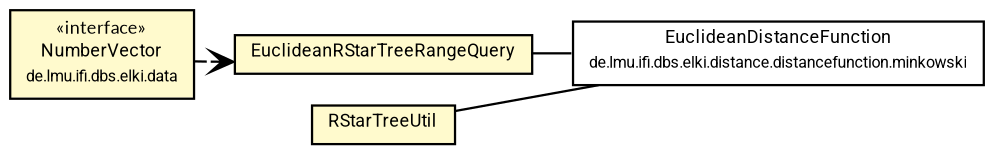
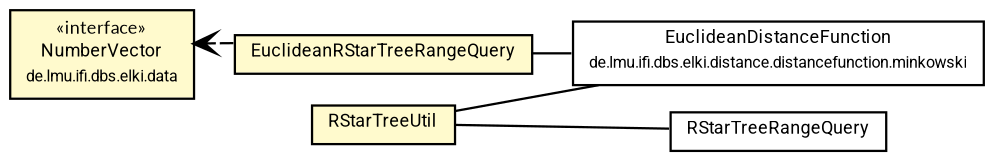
(202, 62) -> (225, 43)
none -> (777, 130)
